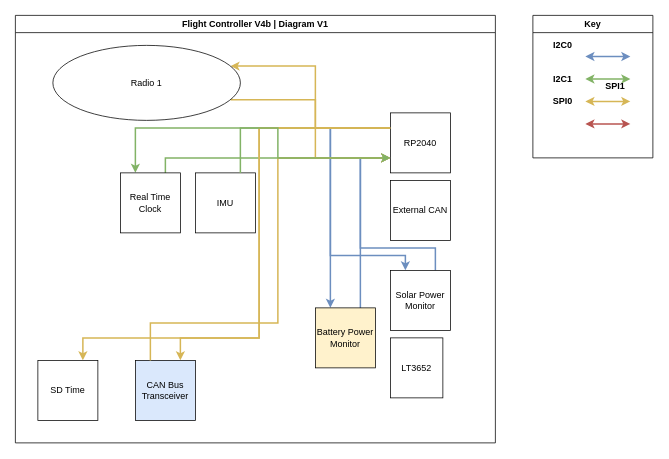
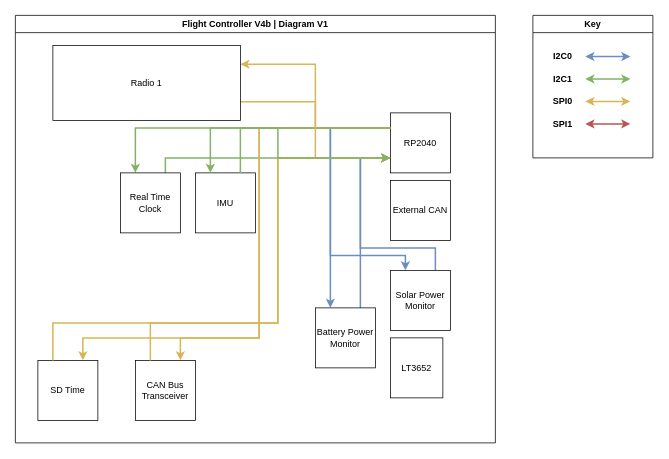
(563, 45) -> (563, 57)
(147, 83) -> (147, 83)
(615, 87) -> (563, 124)
none -> (210, 147)
none -> (82, 323)
(345, 338) -> (345, 338)
(165, 390) -> (165, 390)
